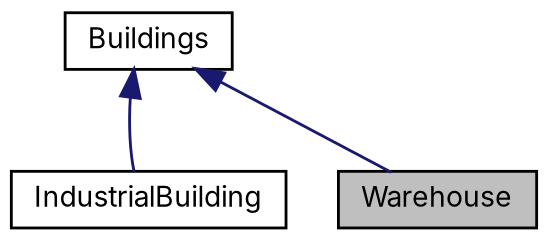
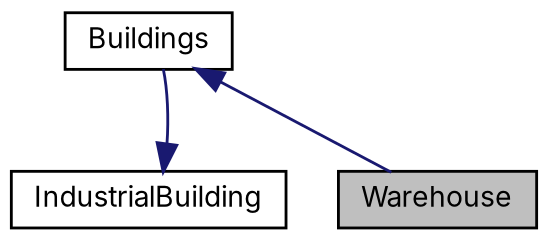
(130, 135) -> (167, 106)
